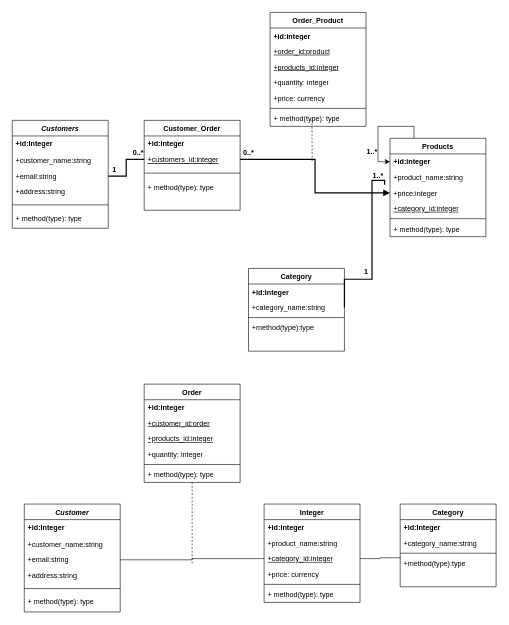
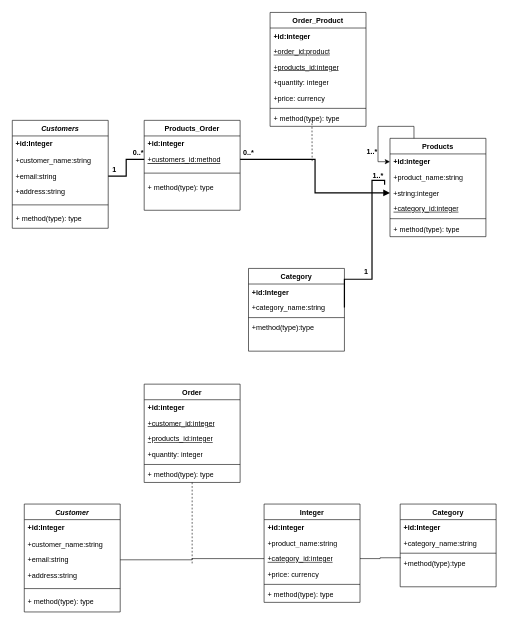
(192, 128) -> (192, 128)
(187, 160) -> (186, 160)
(419, 193) -> (421, 193)
(182, 424) -> (185, 424)
